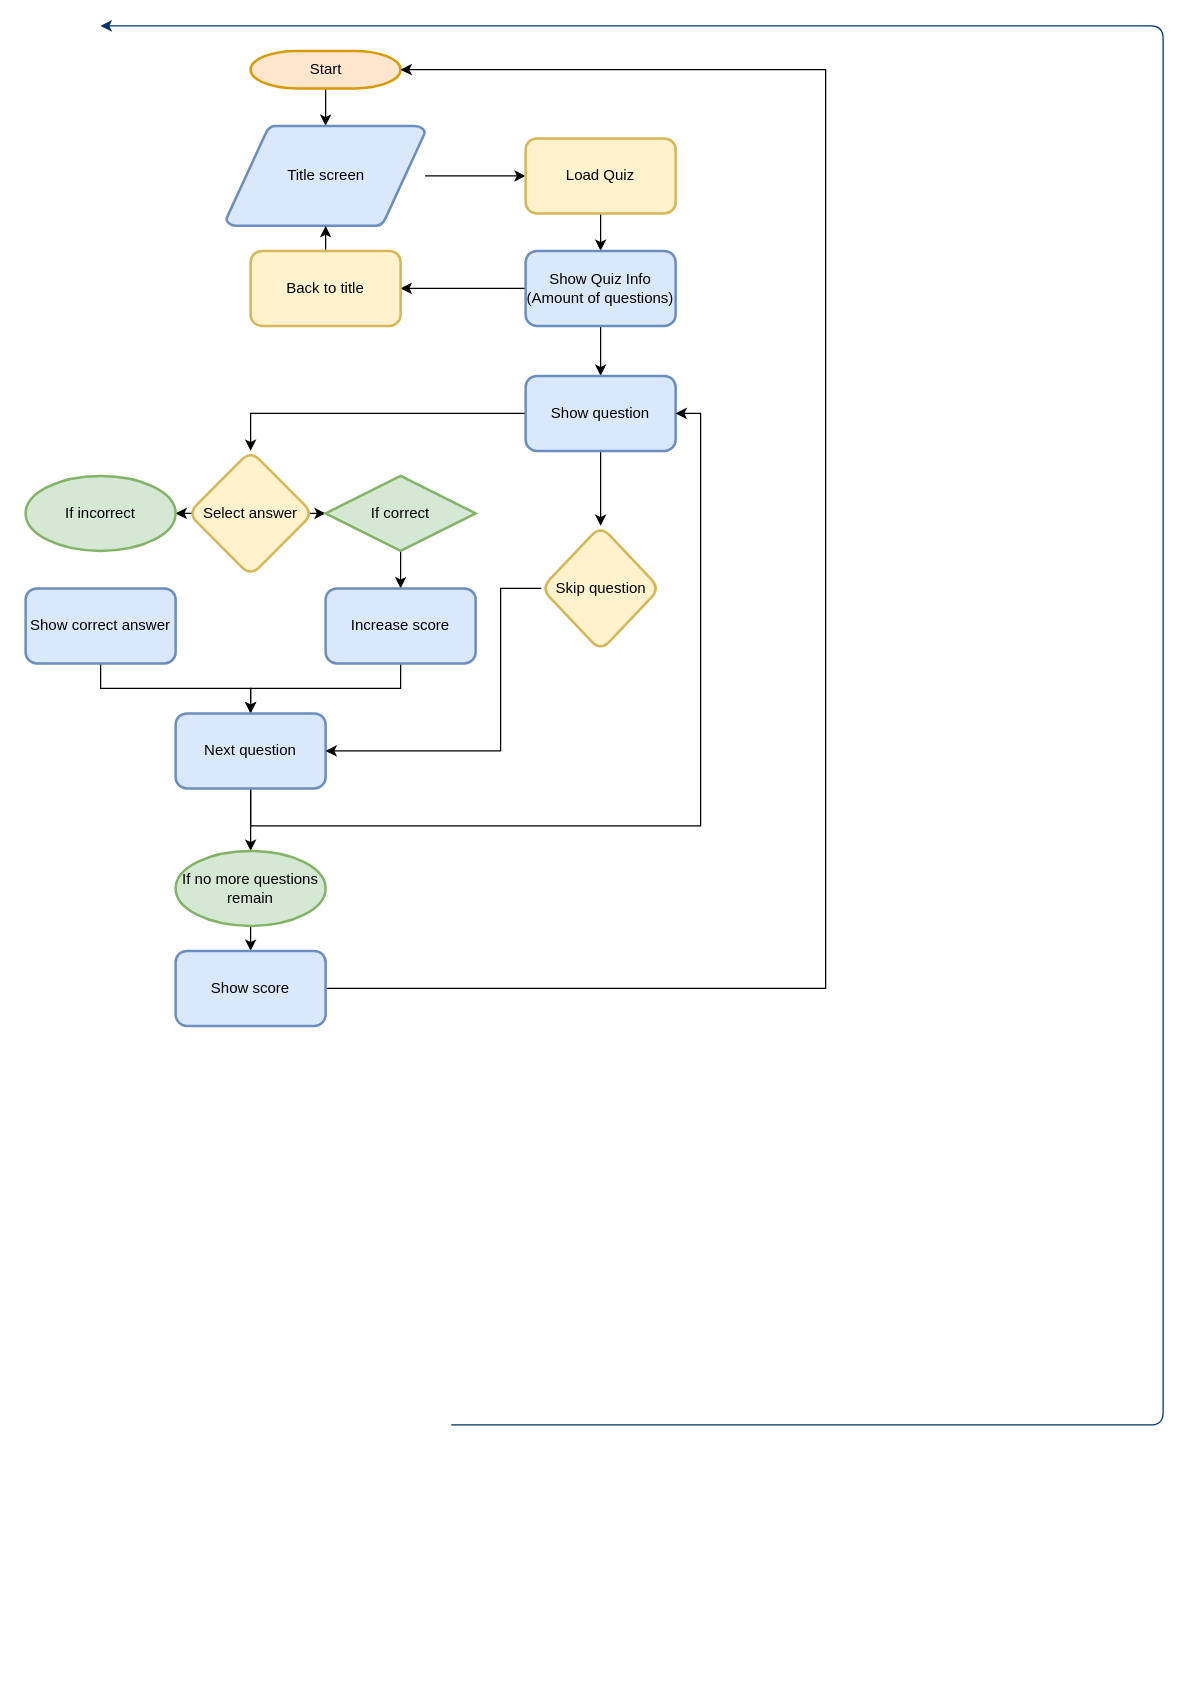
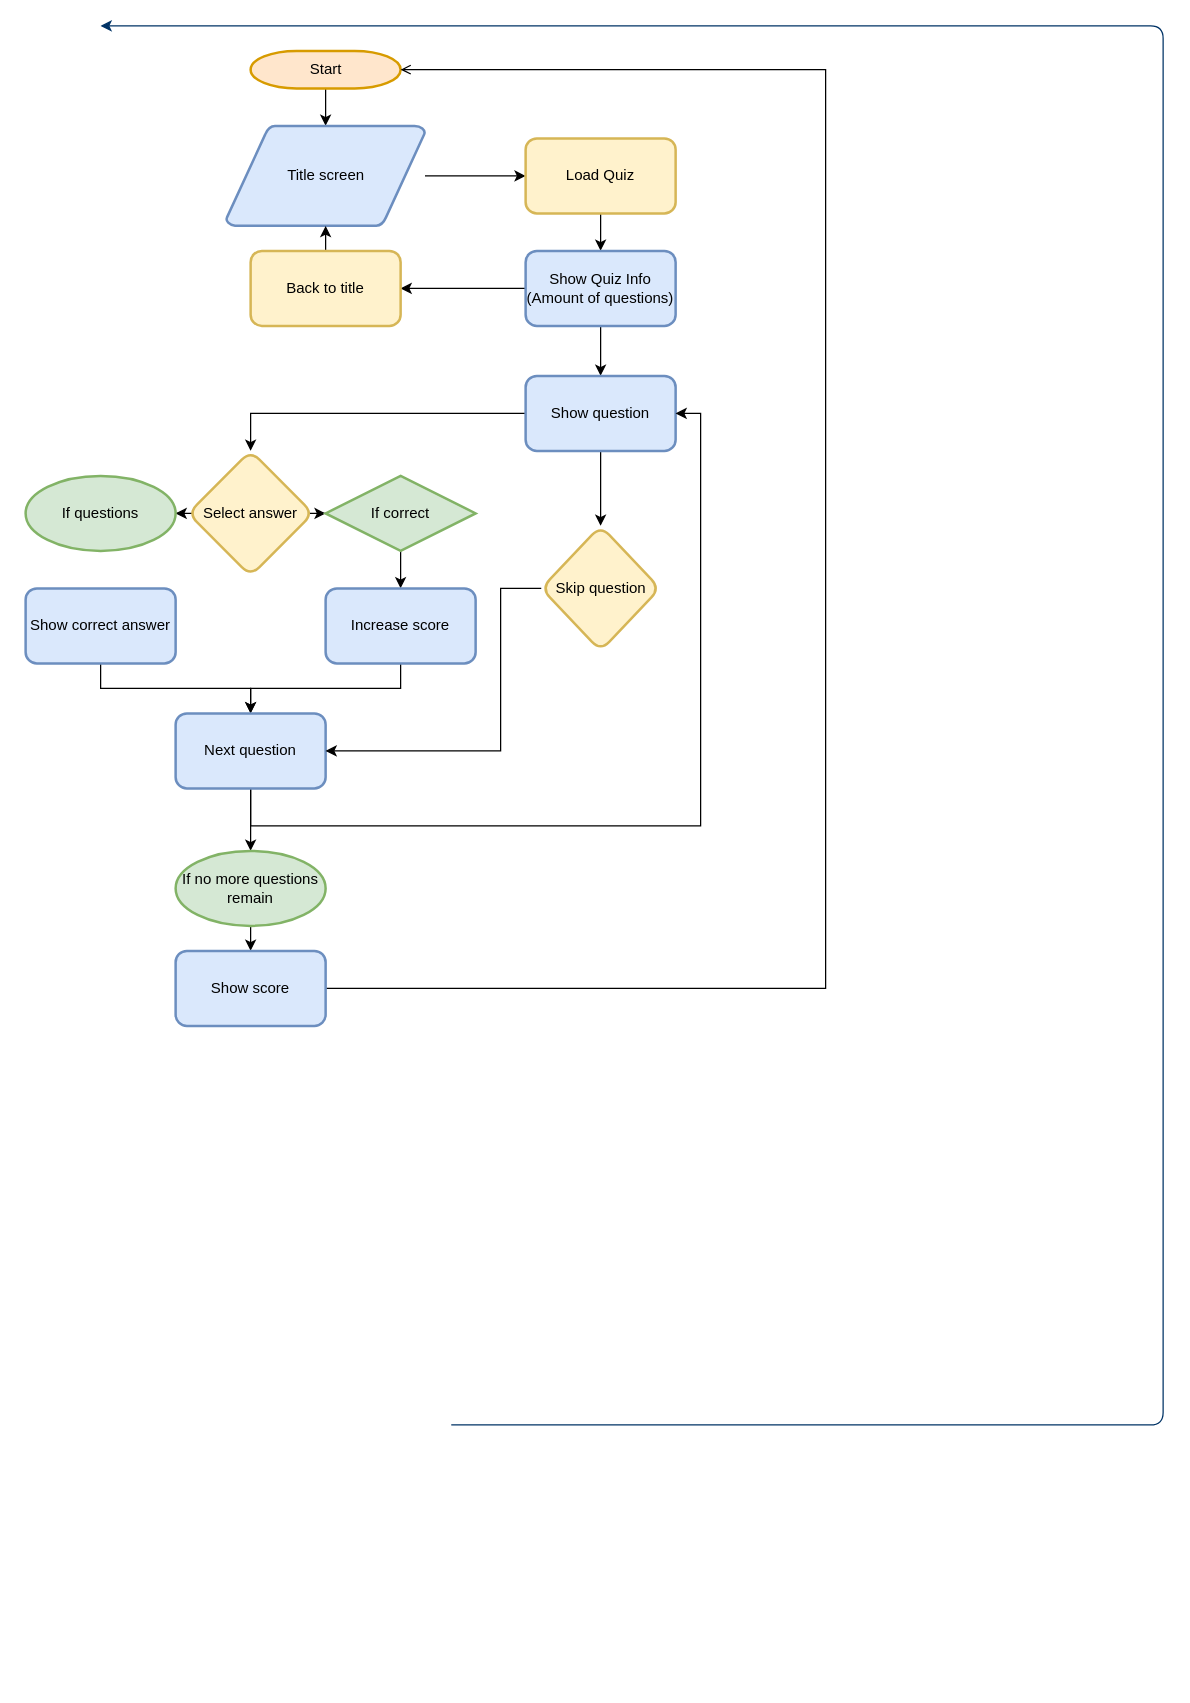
(410, 69) -> (408, 69)
(101, 513) -> (101, 513)
